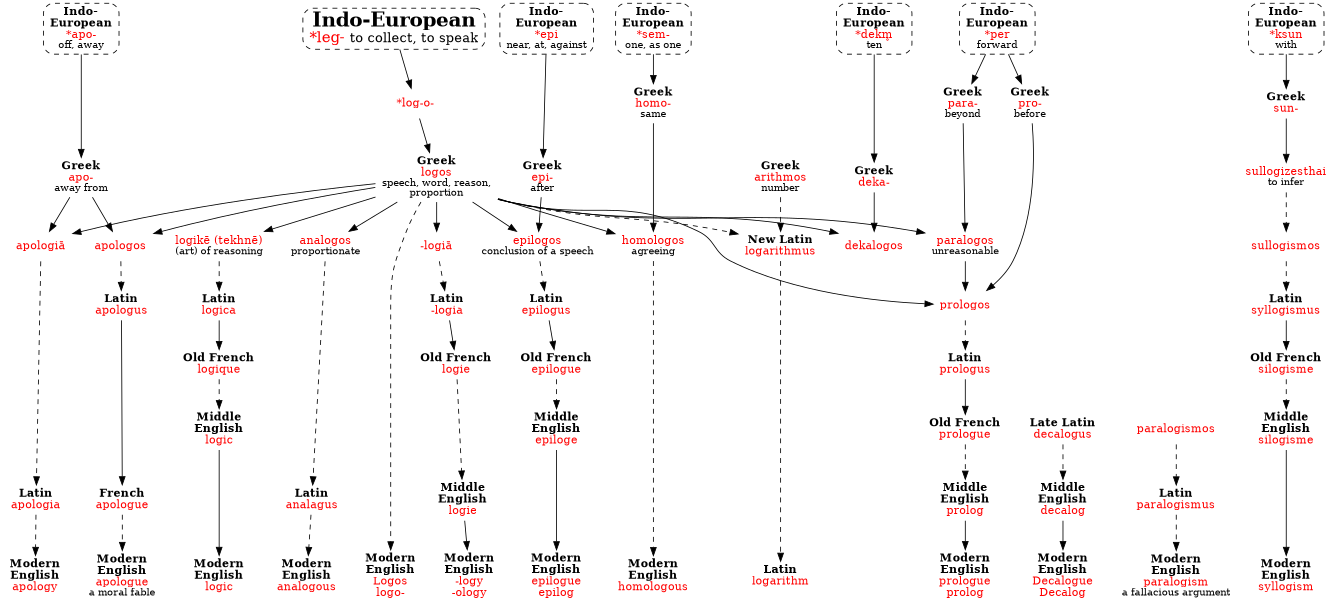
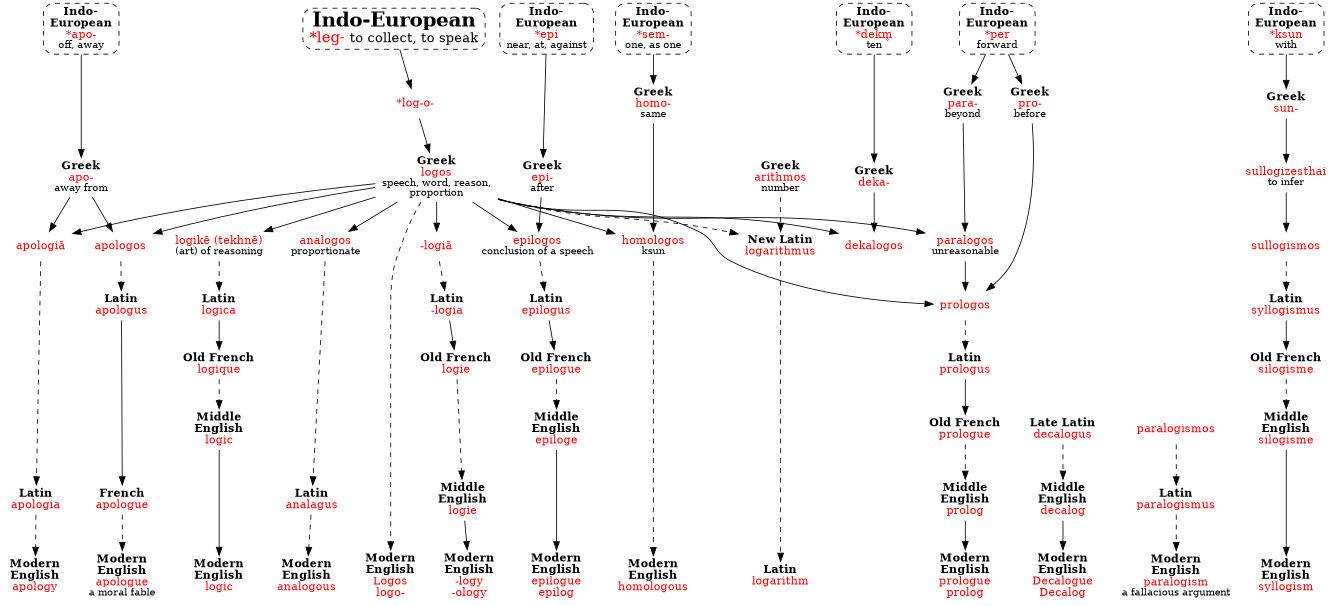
(1286, 208) -> (1286, 208)
(653, 251) -> (653, 251)
